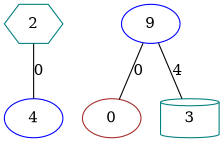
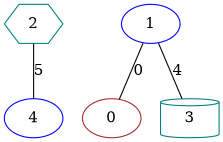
(151, 24) -> (151, 24)
(39, 71) -> (39, 71)
